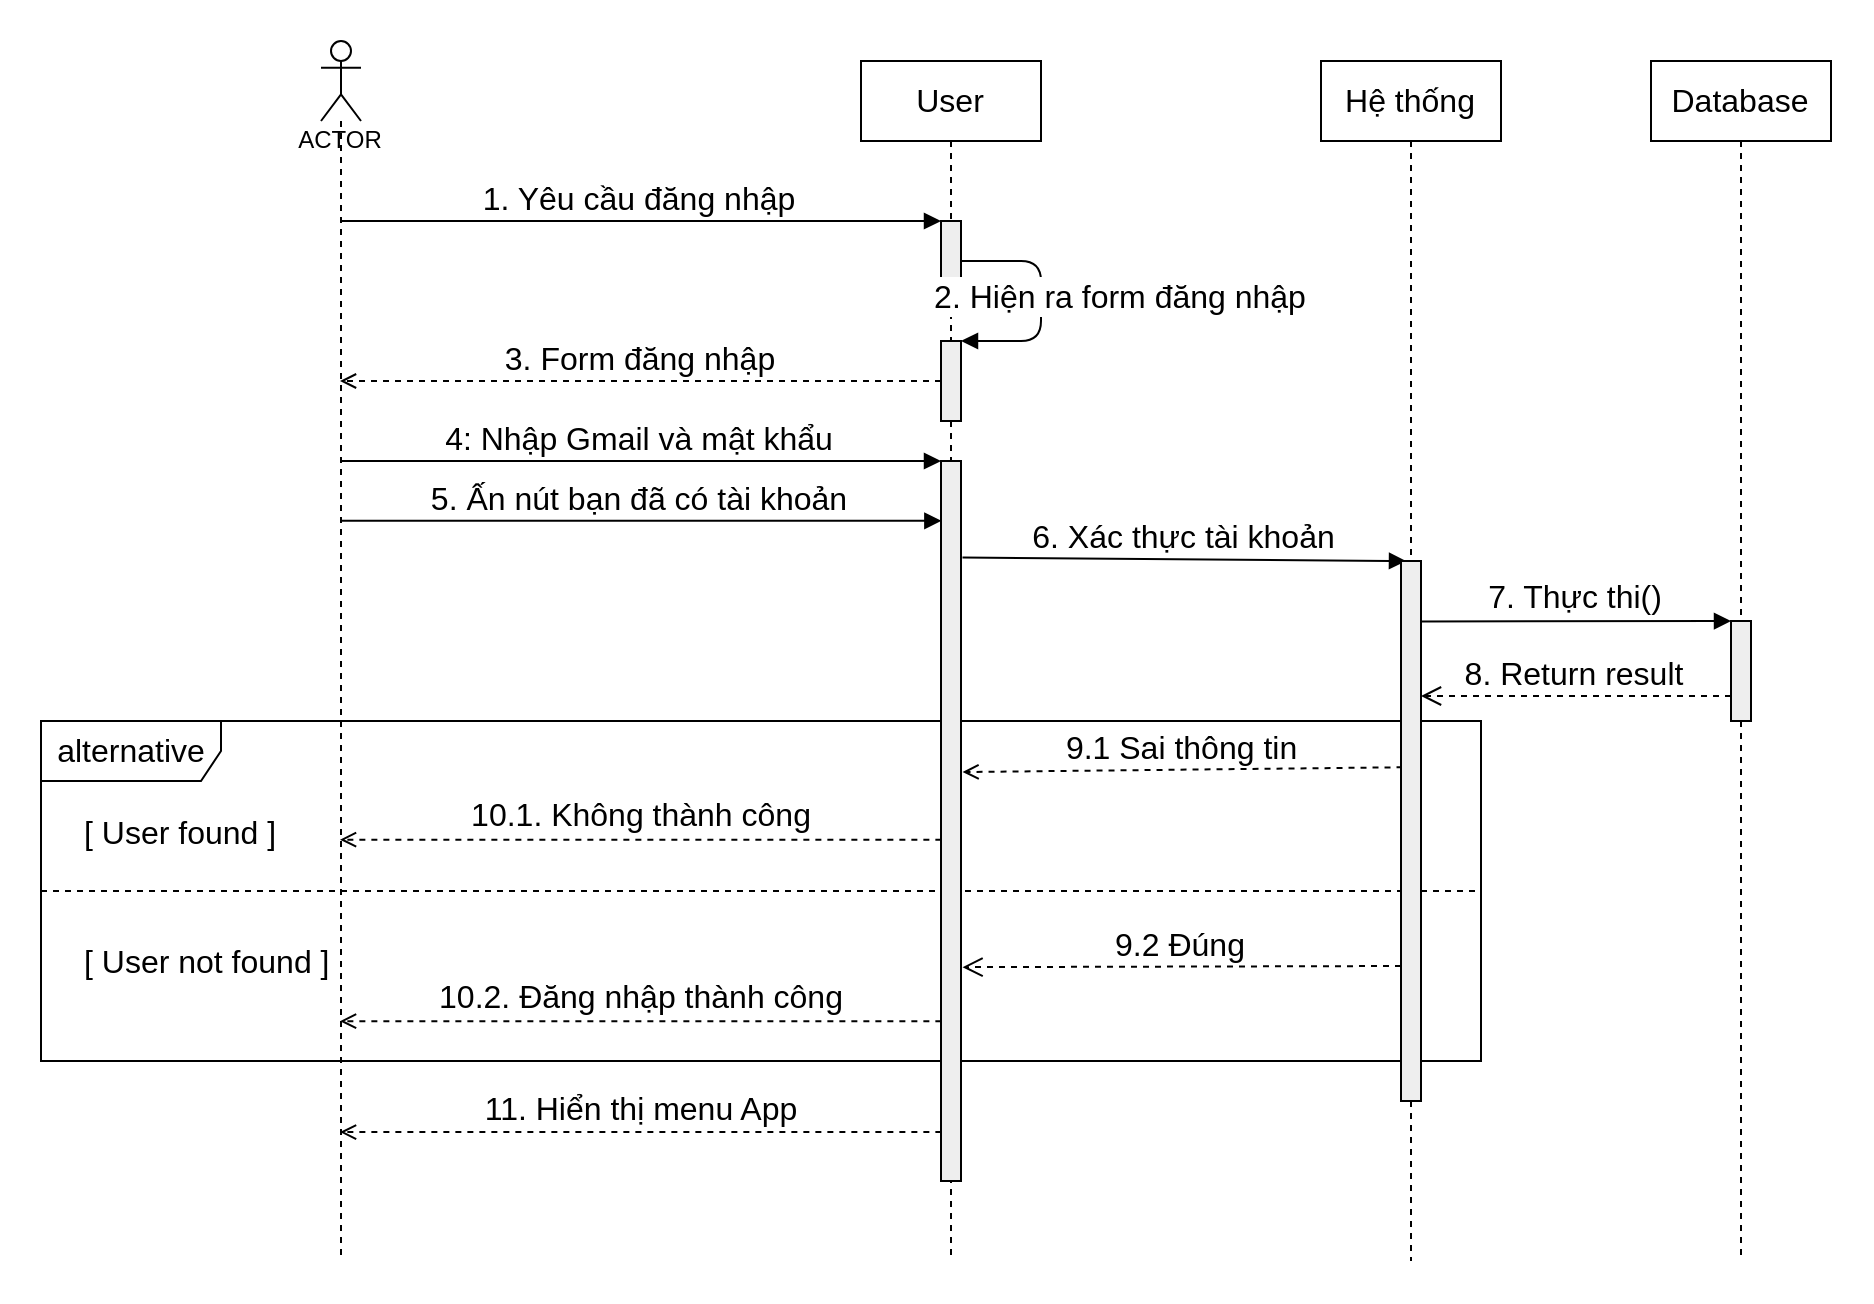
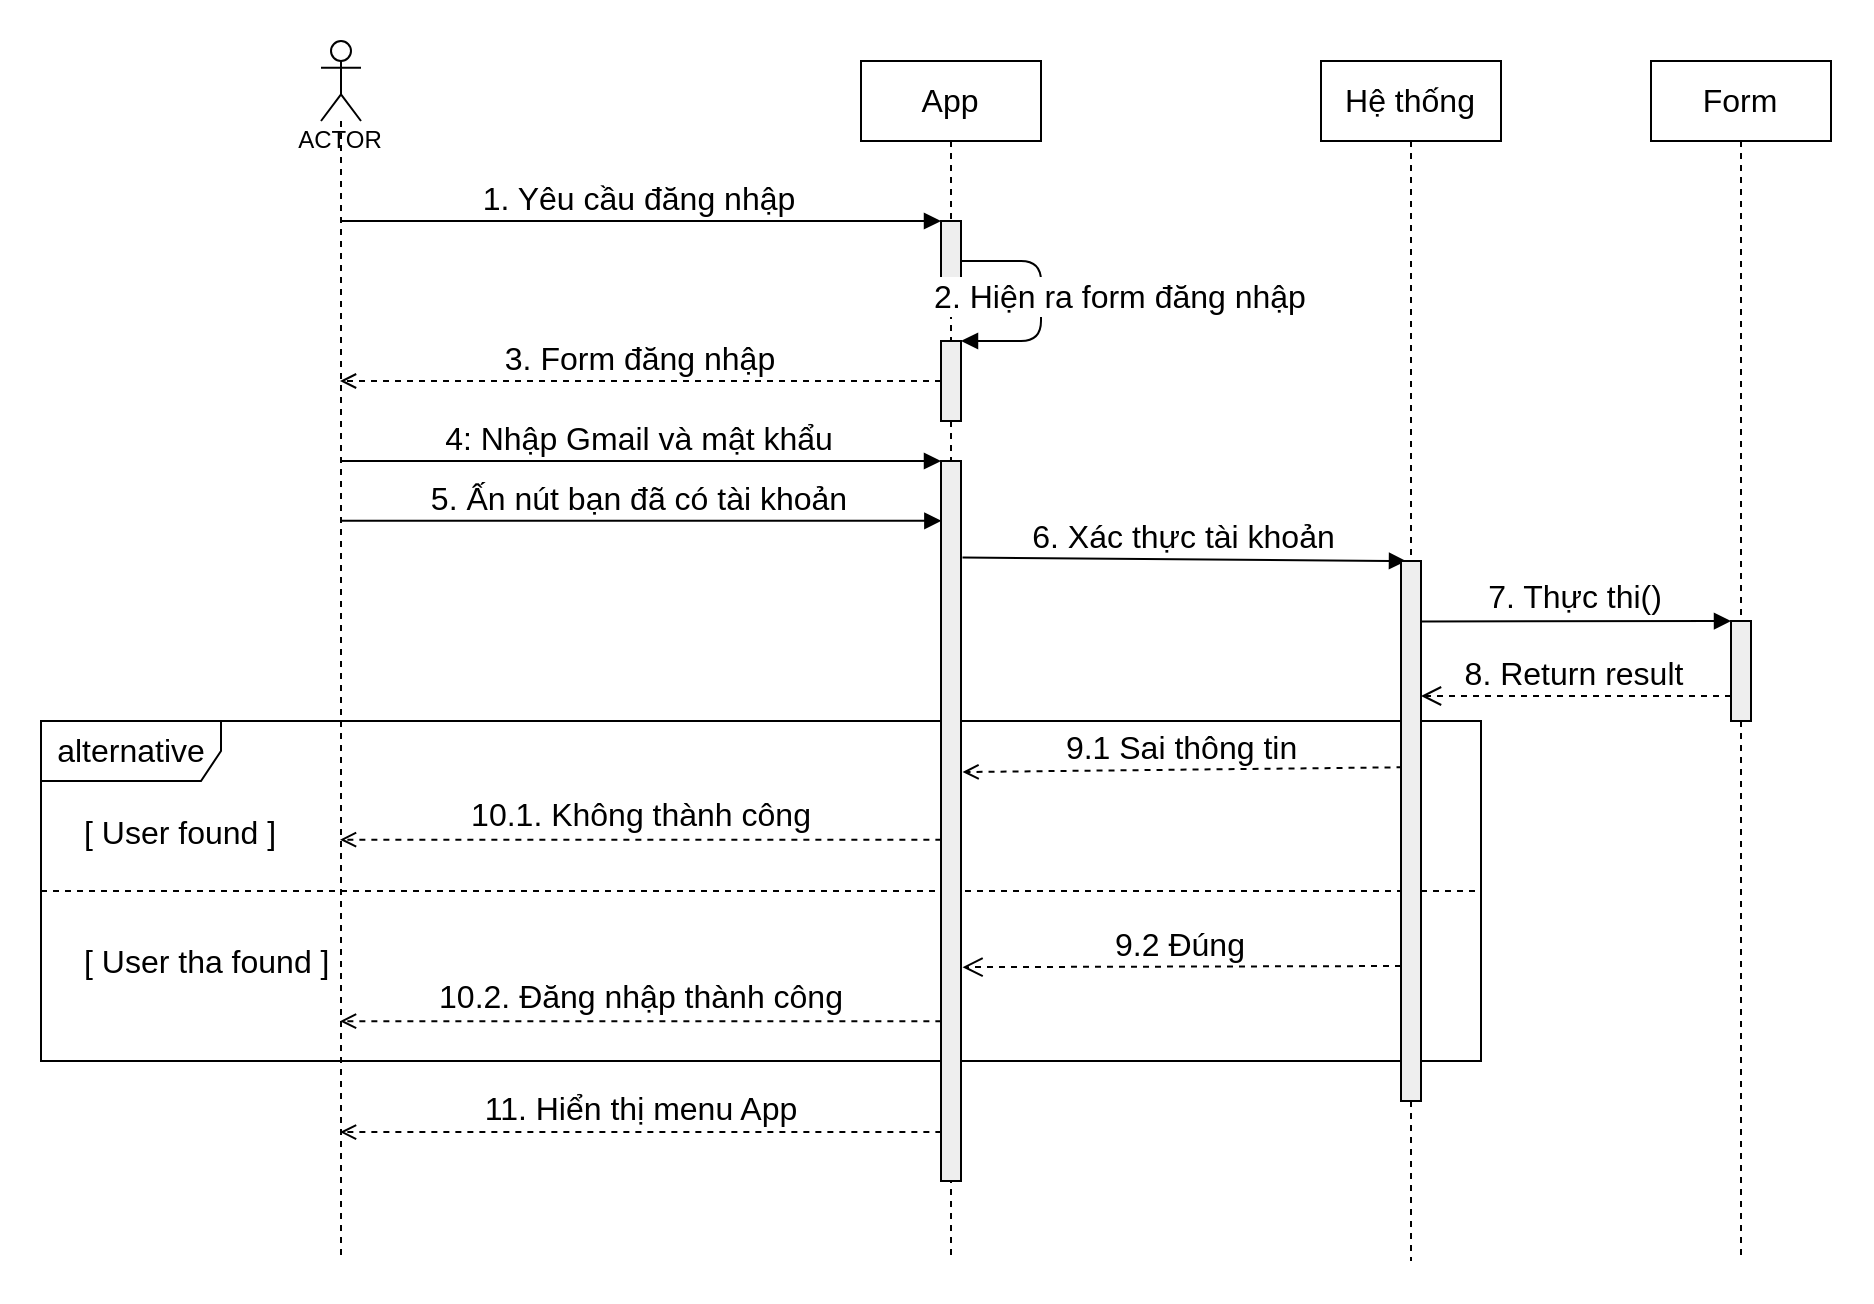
(951, 101) -> (951, 101)
(1741, 101) -> (1741, 101)
(229, 962) -> (229, 962)
